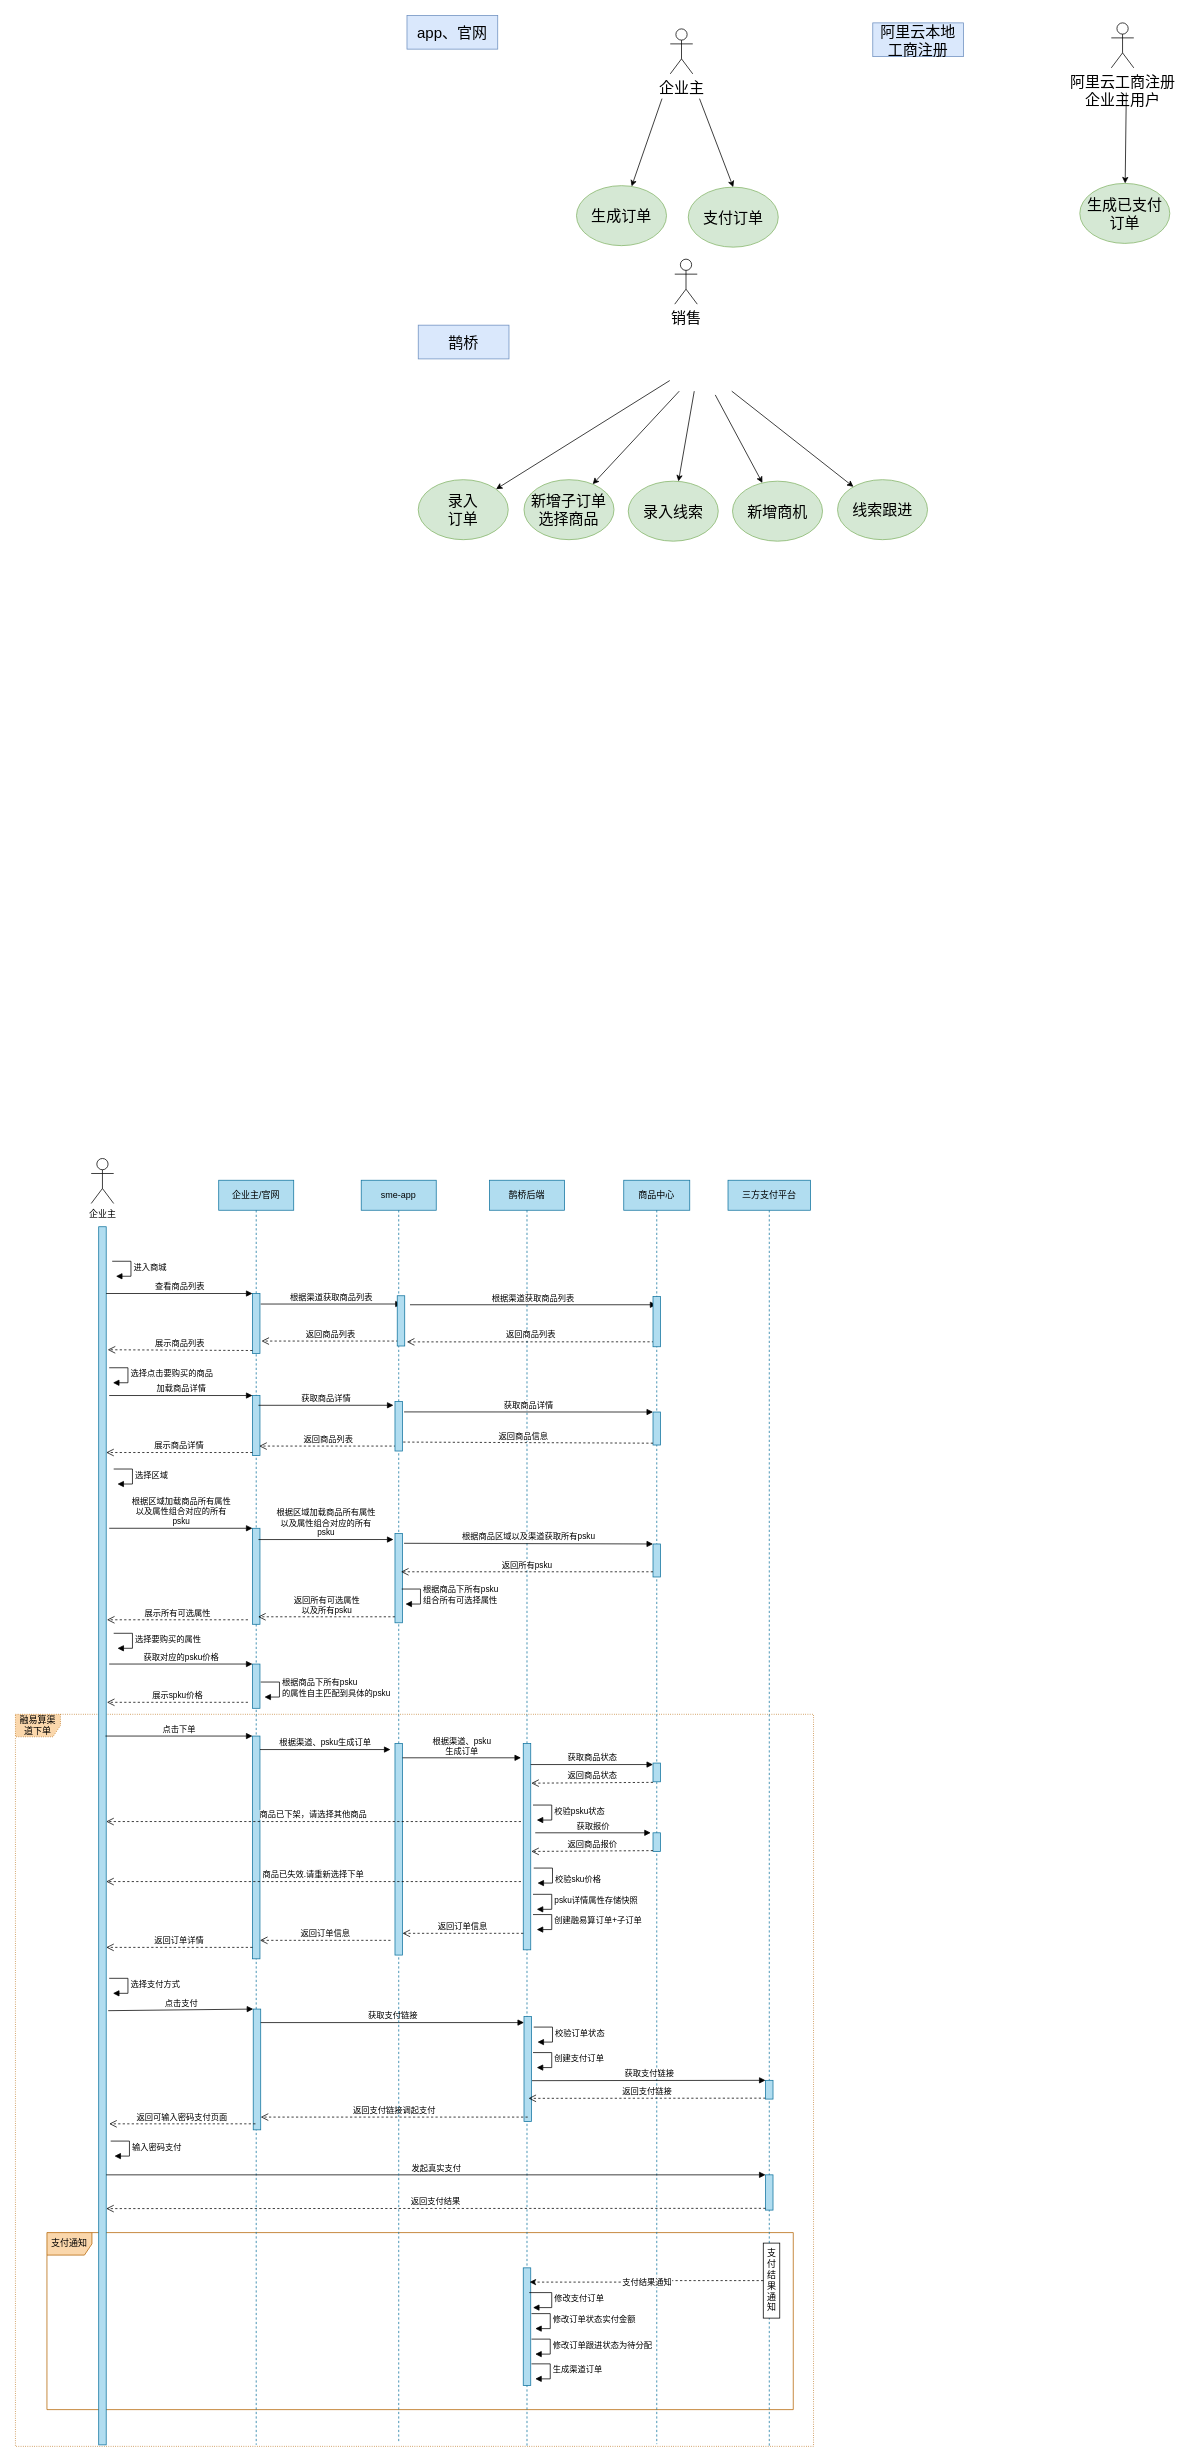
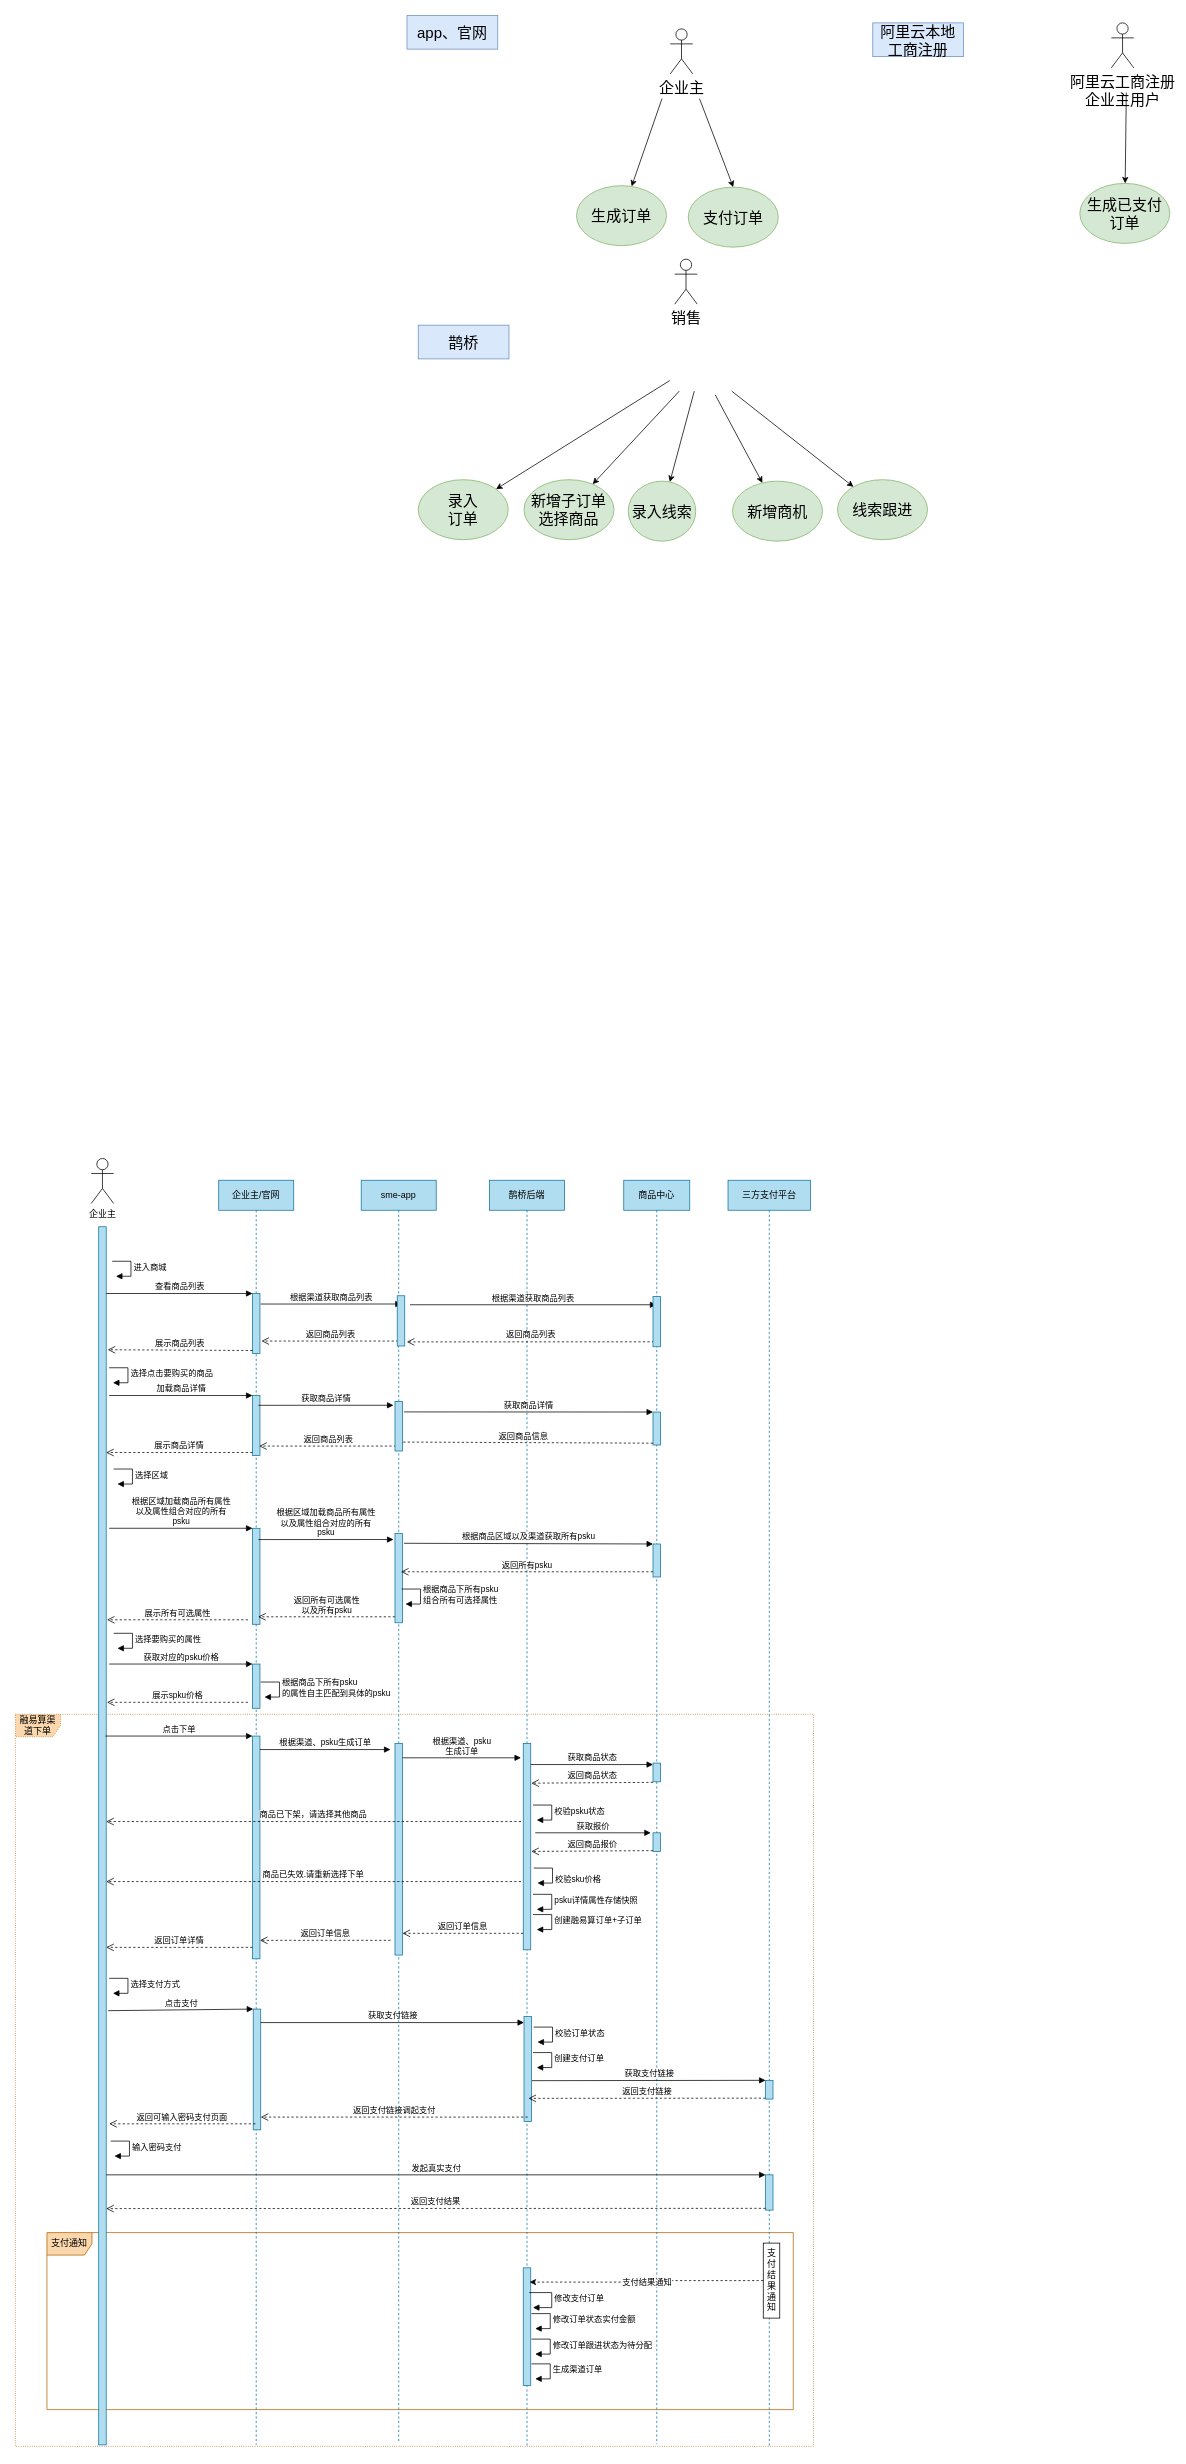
(673, 511) -> (662, 511)
